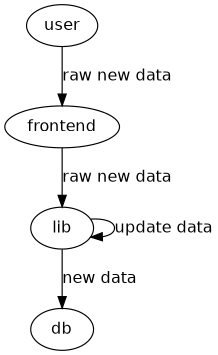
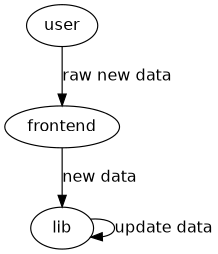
(117, 177) -> (99, 177)
(62, 329) -> none
